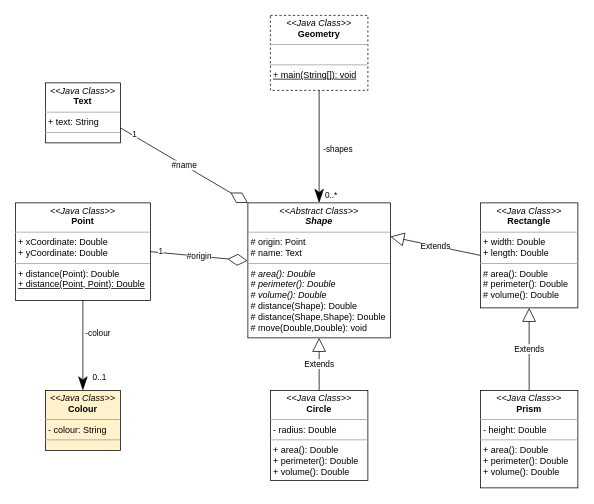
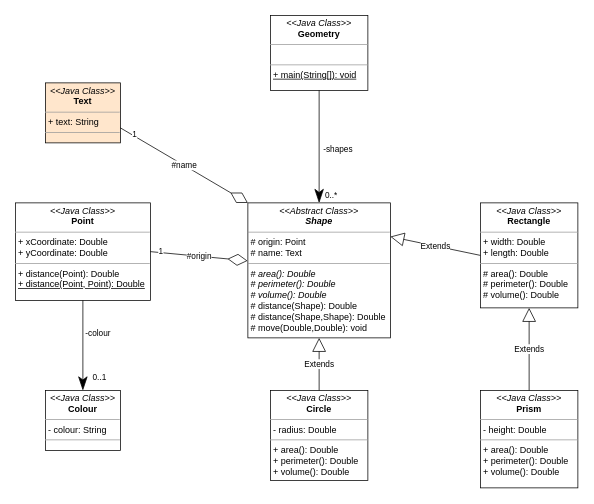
(319, 53) -> (319, 53)
(83, 113) -> (83, 113)
(83, 420) -> (83, 420)
